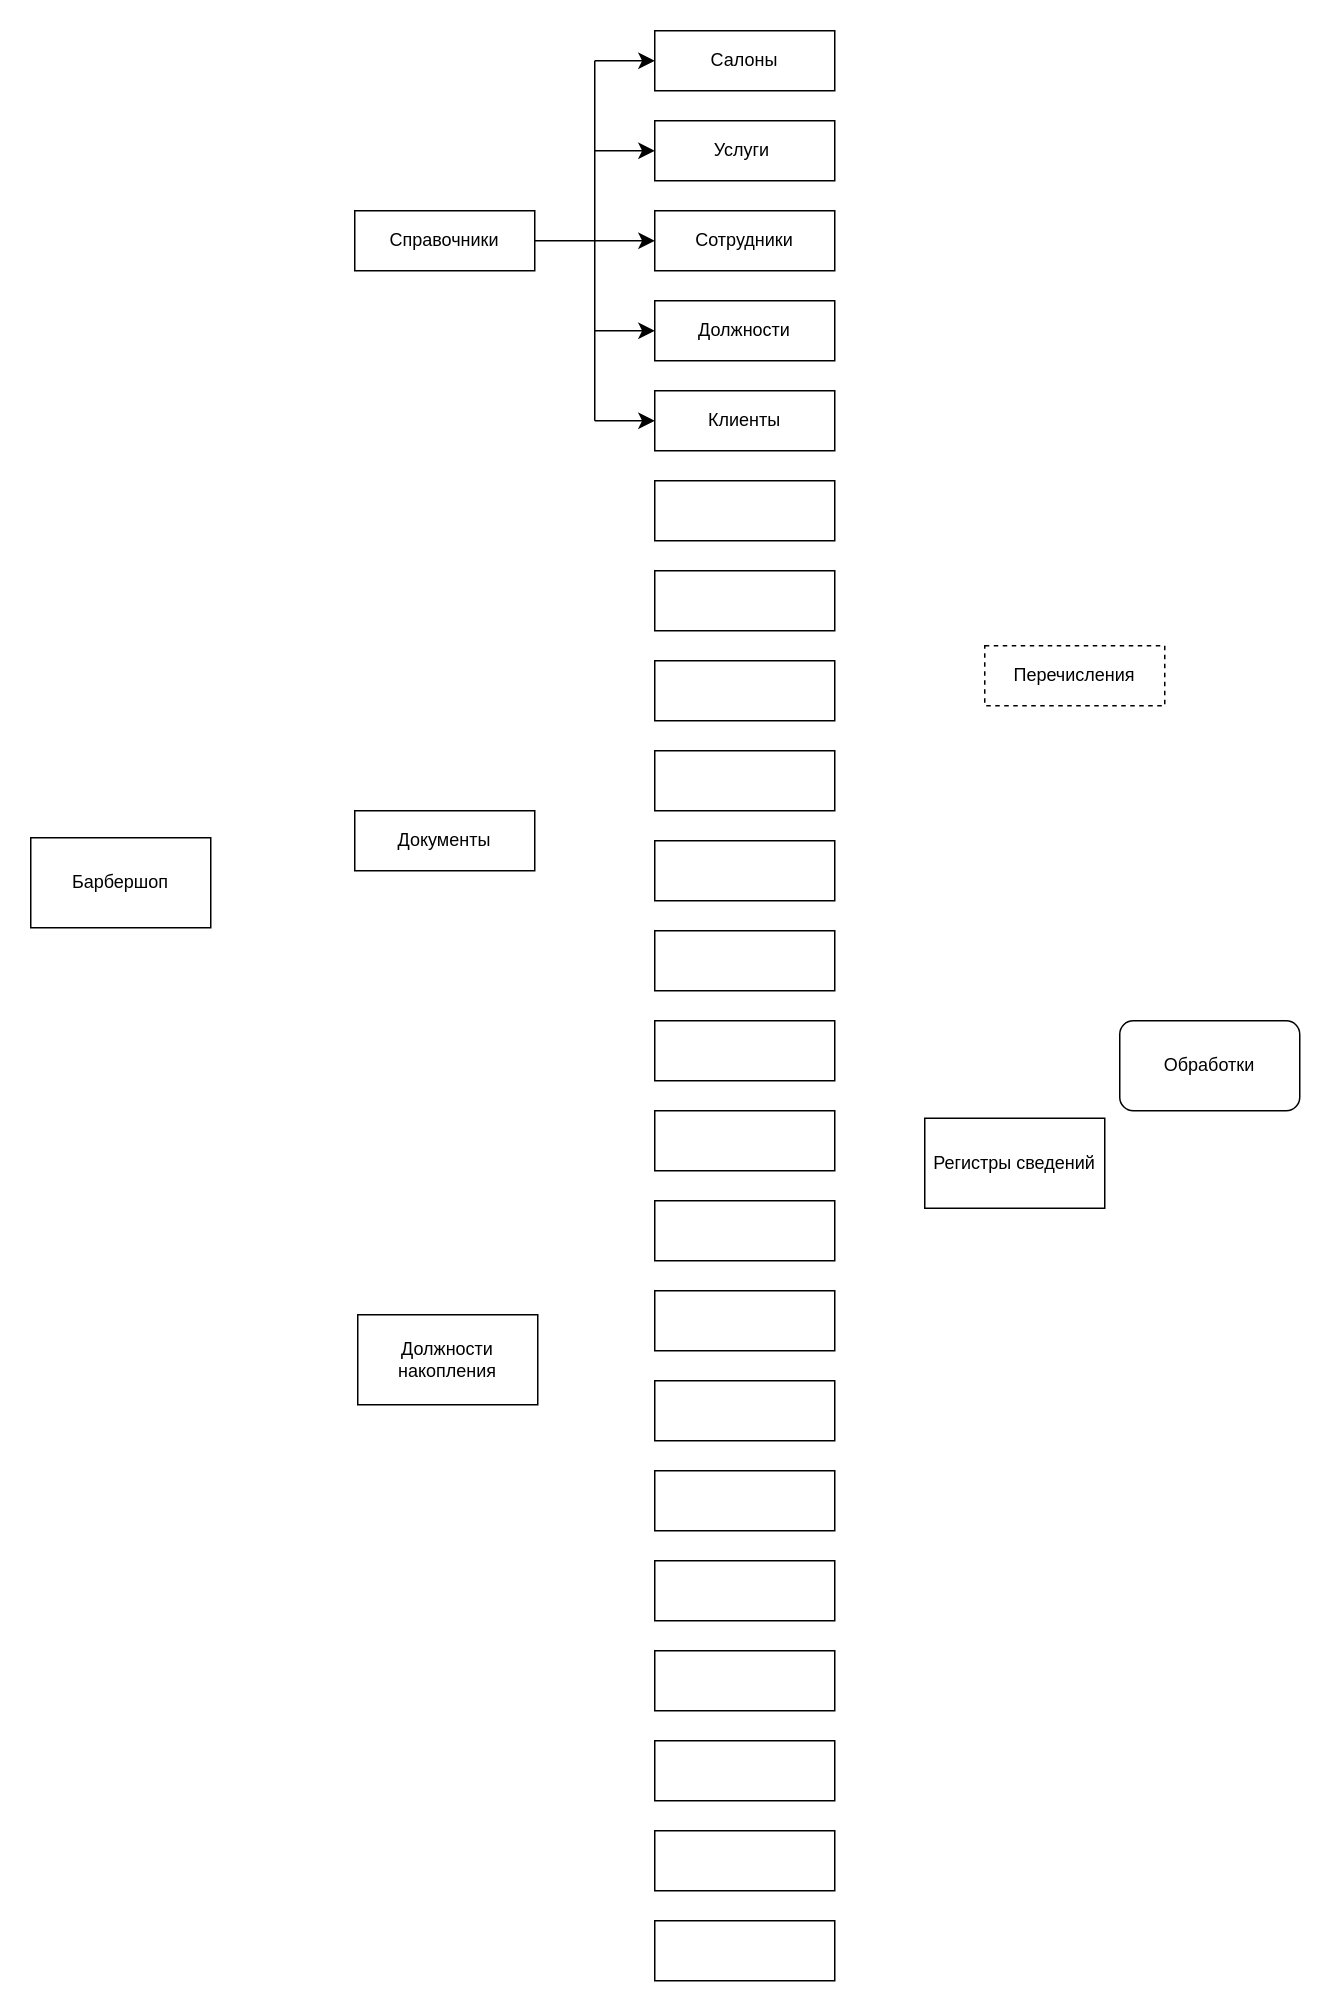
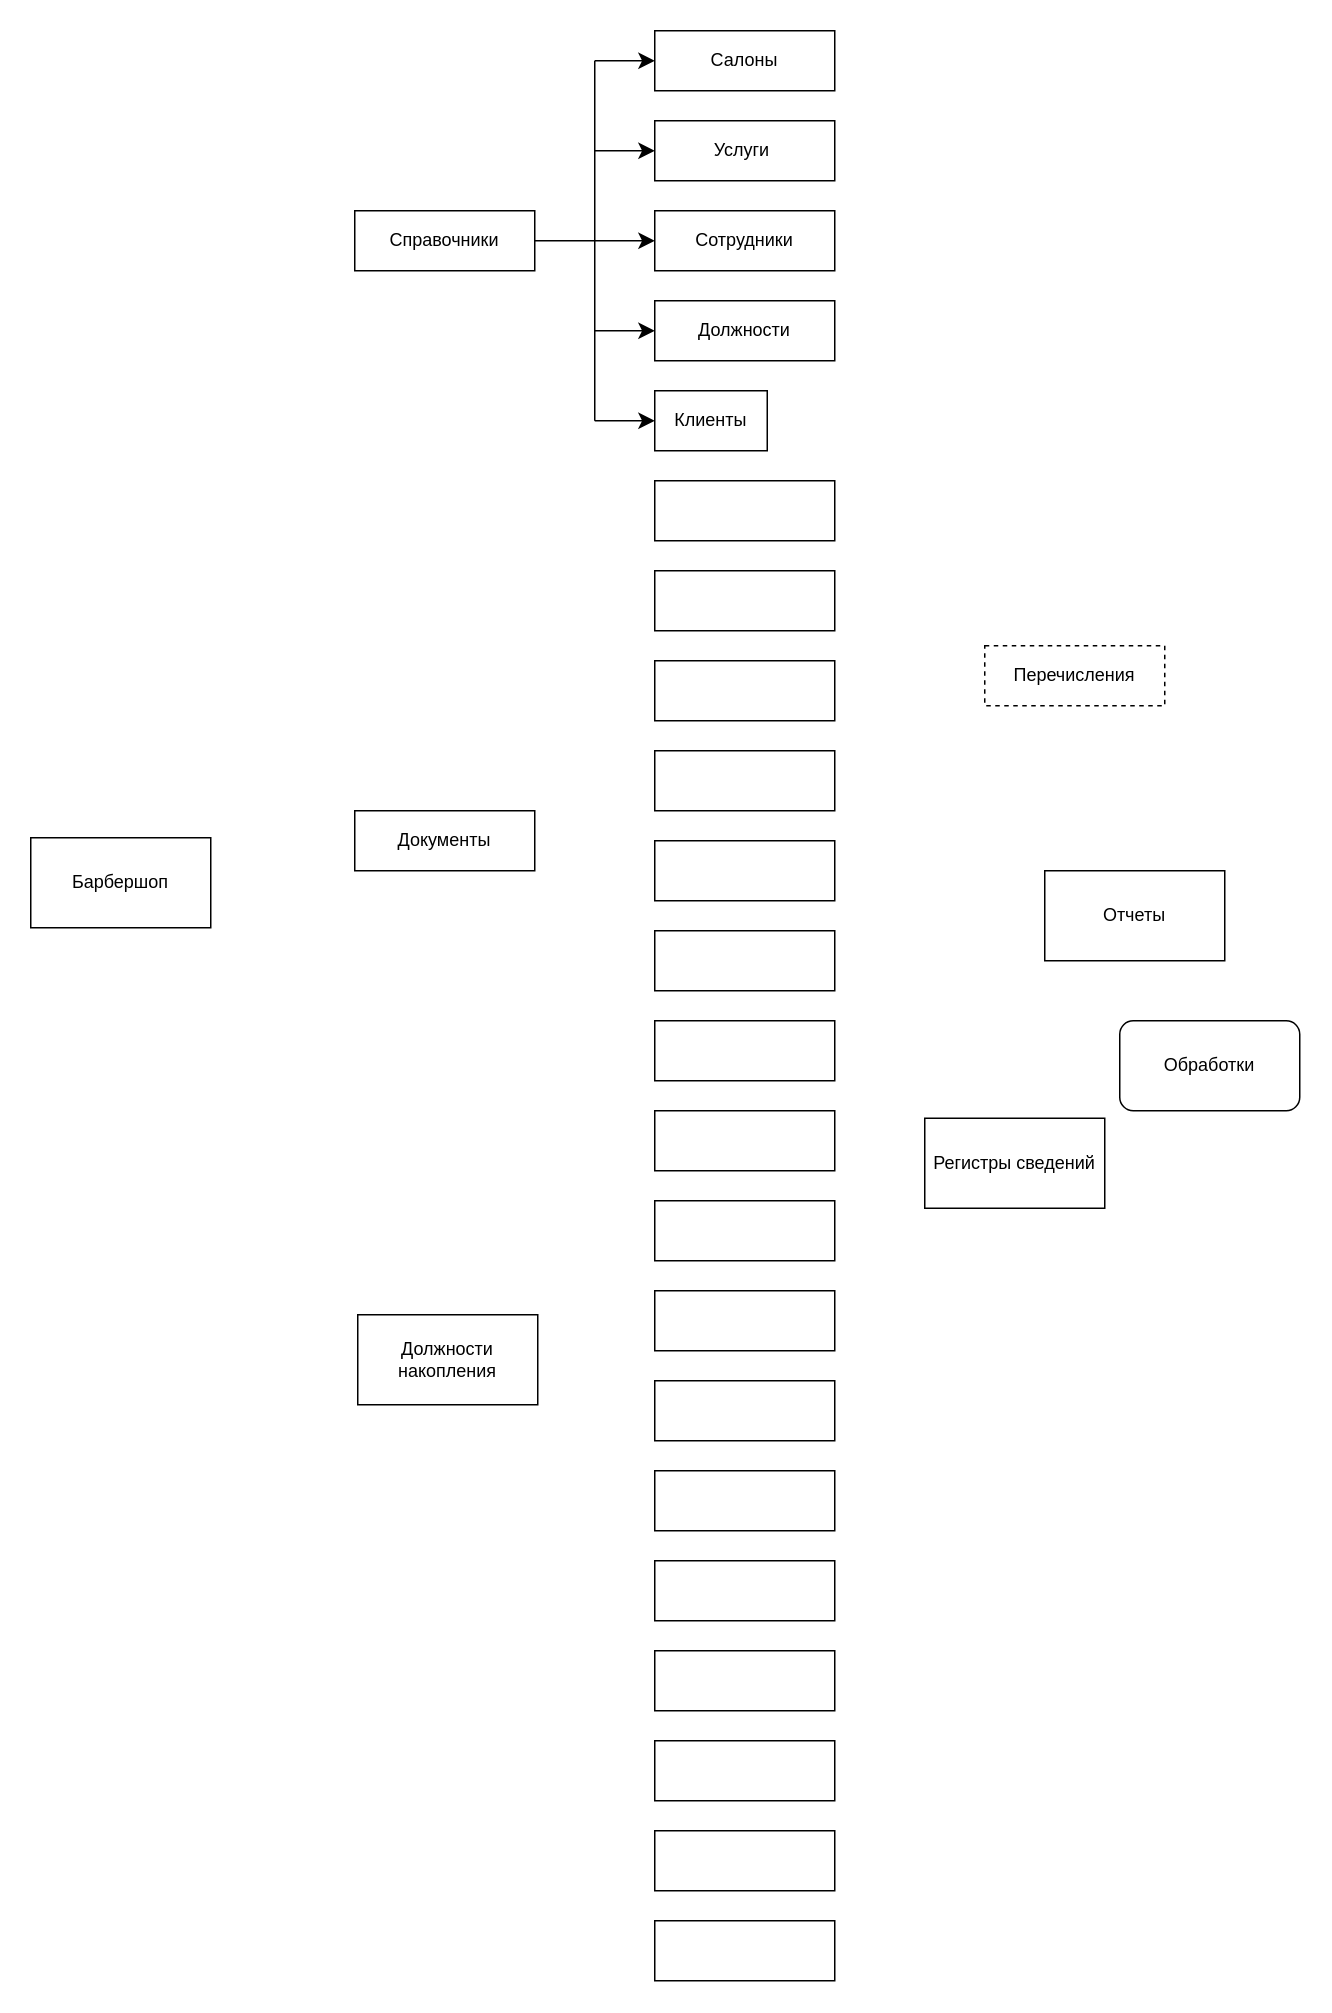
(745, 421) -> (711, 421)
none -> (1135, 916)
